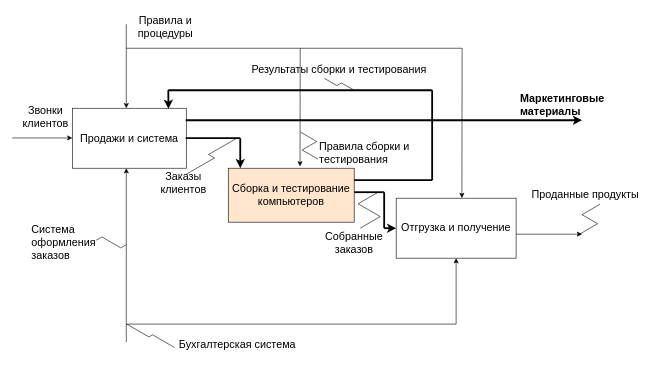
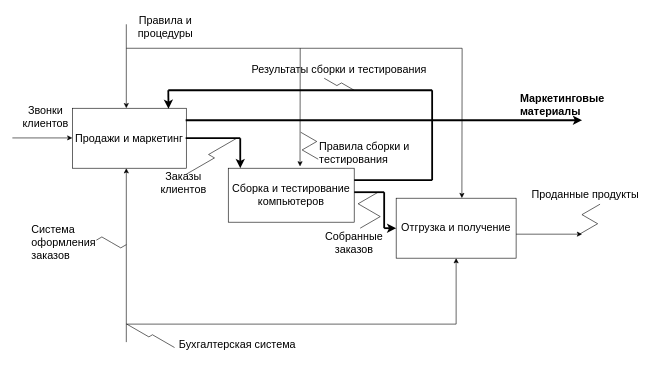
(129, 138) -> (129, 138)
(291, 195) -> (291, 195)
